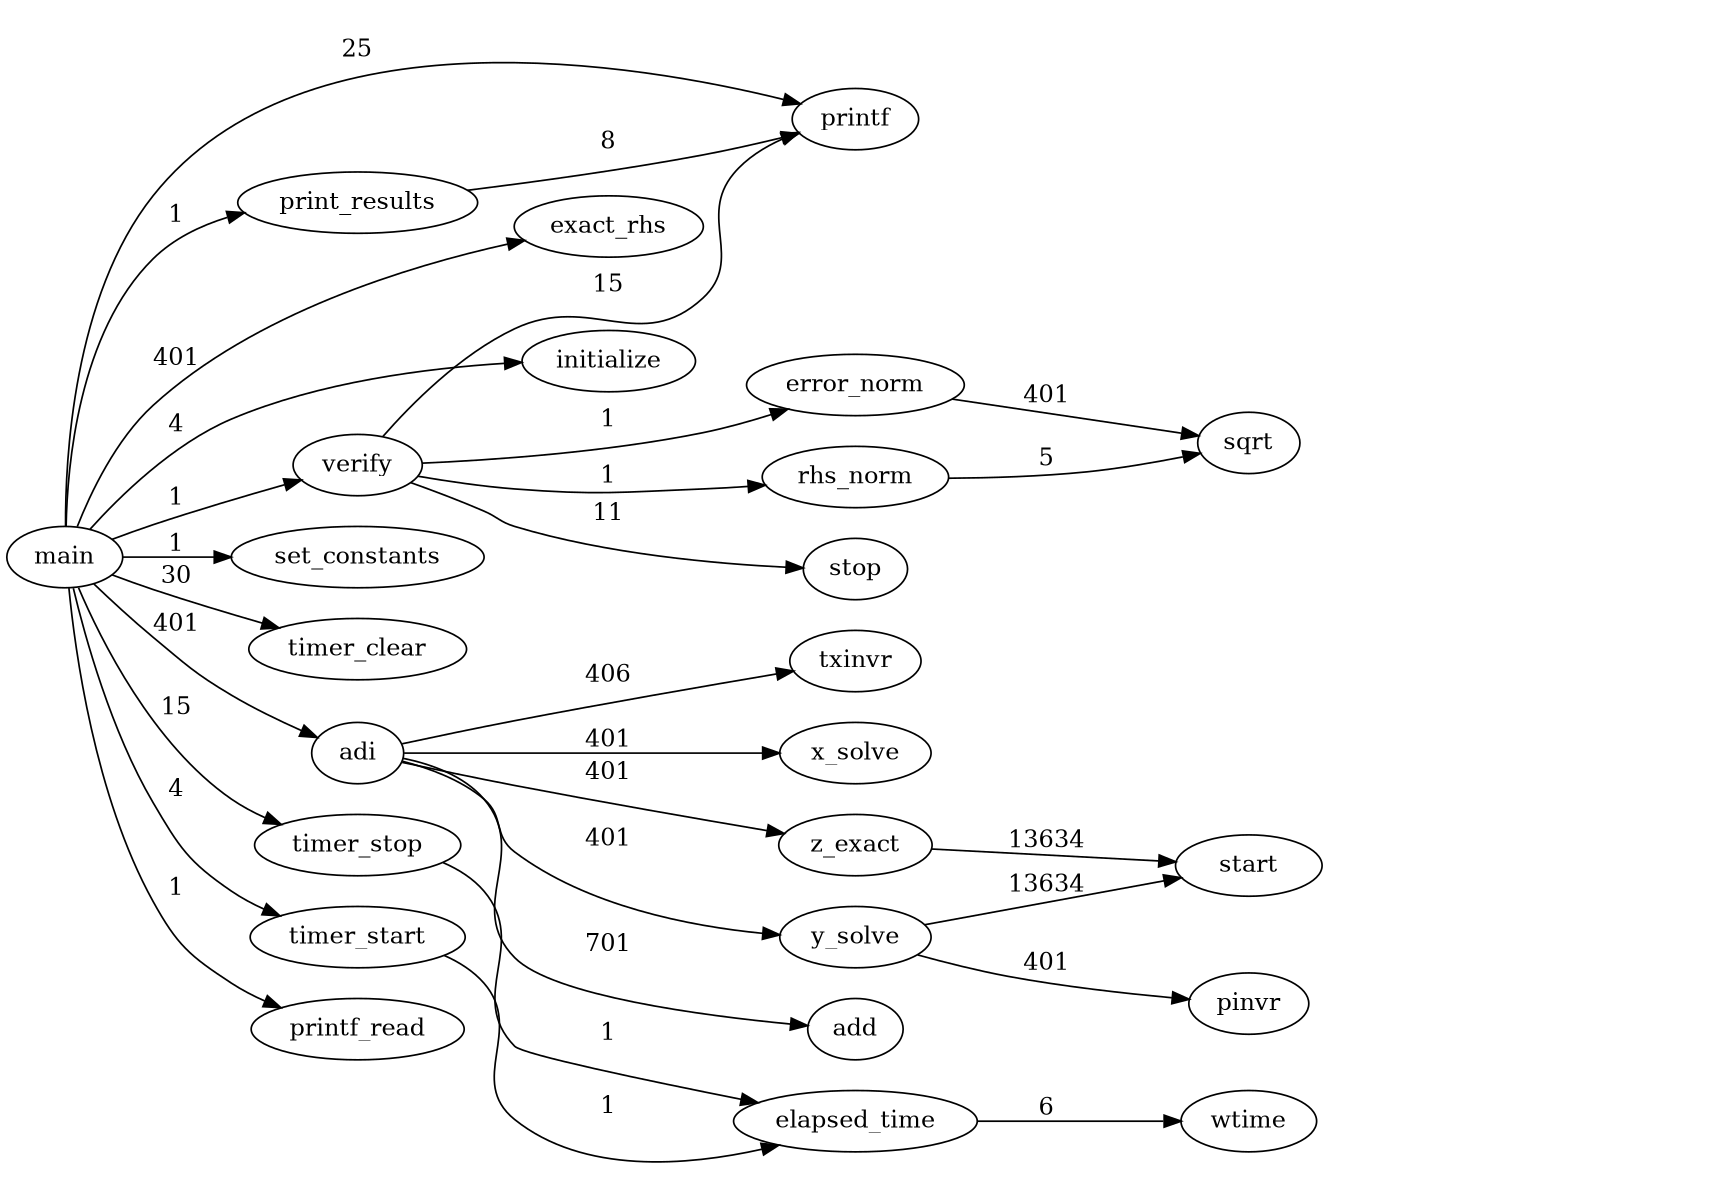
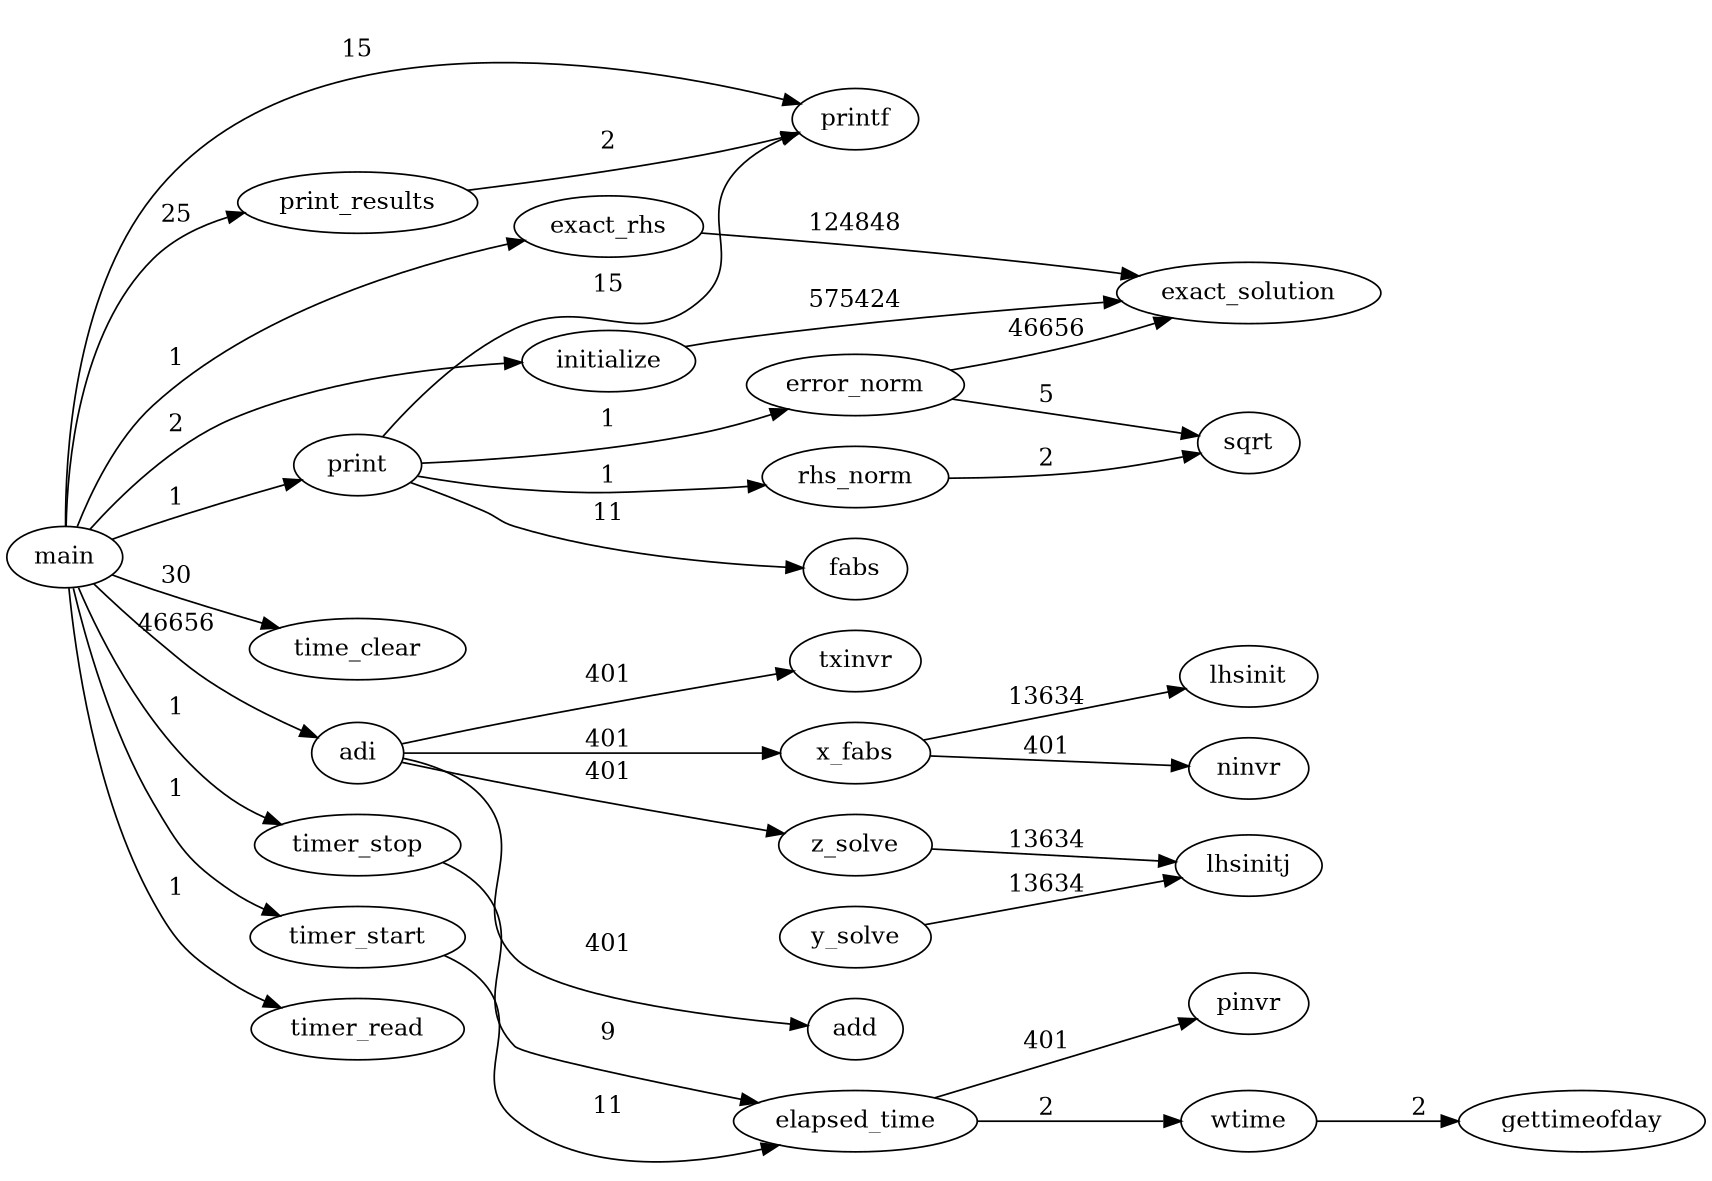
(358, 50) -> (358, 50)
(609, 142) -> (609, 142)
(177, 215) -> (177, 215)
none -> (1249, 293)
(177, 359) -> (177, 359)
(1047, 396) -> (1047, 396)
(177, 425) -> (177, 425)
(1047, 459) -> (1047, 459)
(358, 465) -> (358, 465)
(358, 557) -> none
(855, 569) -> (855, 569)
(177, 624) -> (177, 624)
(358, 649) -> (358, 649)
(609, 676) -> (609, 676)
none -> (1249, 676)
(177, 708) -> (177, 708)
(855, 753) -> (855, 753)
none -> (1249, 768)
(177, 790) -> (177, 790)
(855, 845) -> (855, 845)
(1249, 866) -> (1249, 866)
(562, 881) -> none
(609, 945) -> (609, 945)
(1044, 982) -> (1057, 1061)
(358, 1029) -> (358, 1029)
(609, 1033) -> (609, 1033)
(609, 1107) -> (609, 1107)
(1047, 1108) -> (1047, 1108)
none -> (1582, 1121)
